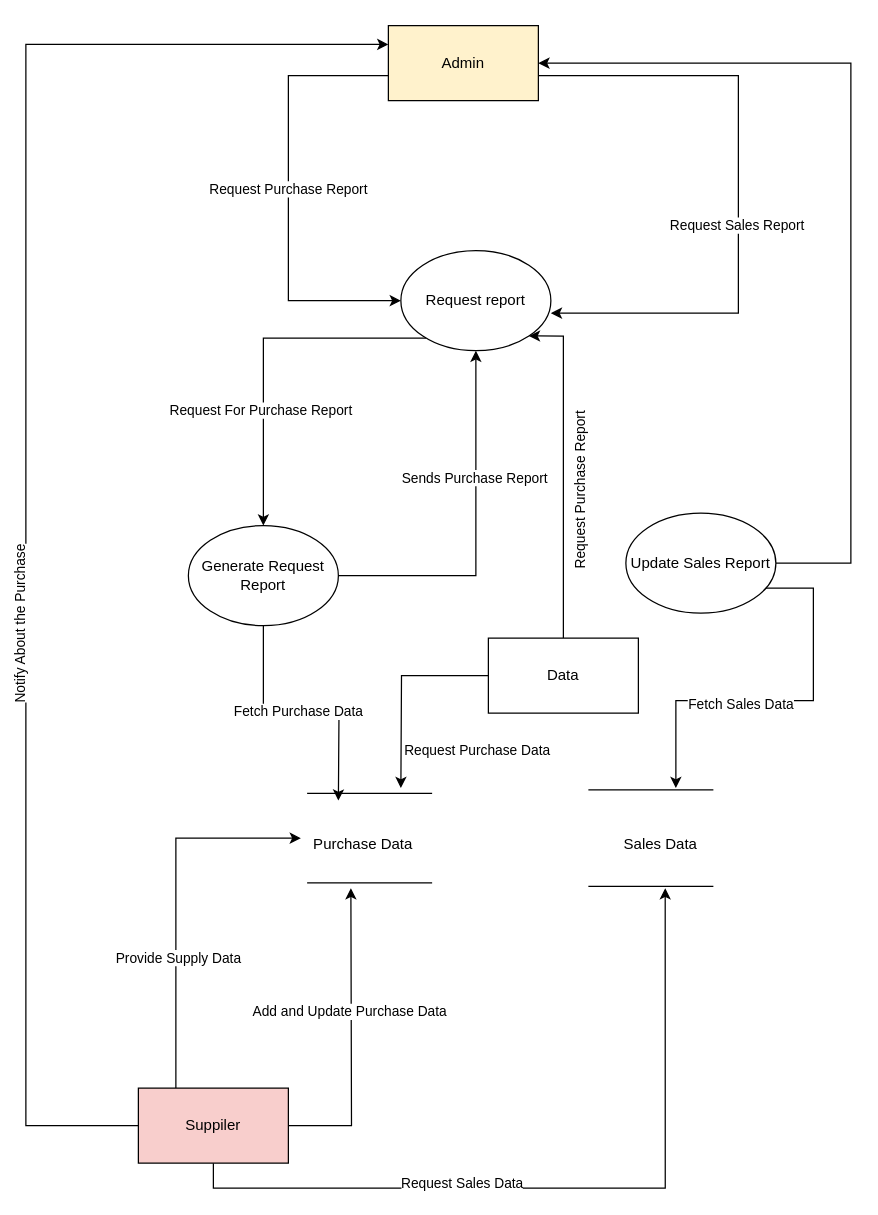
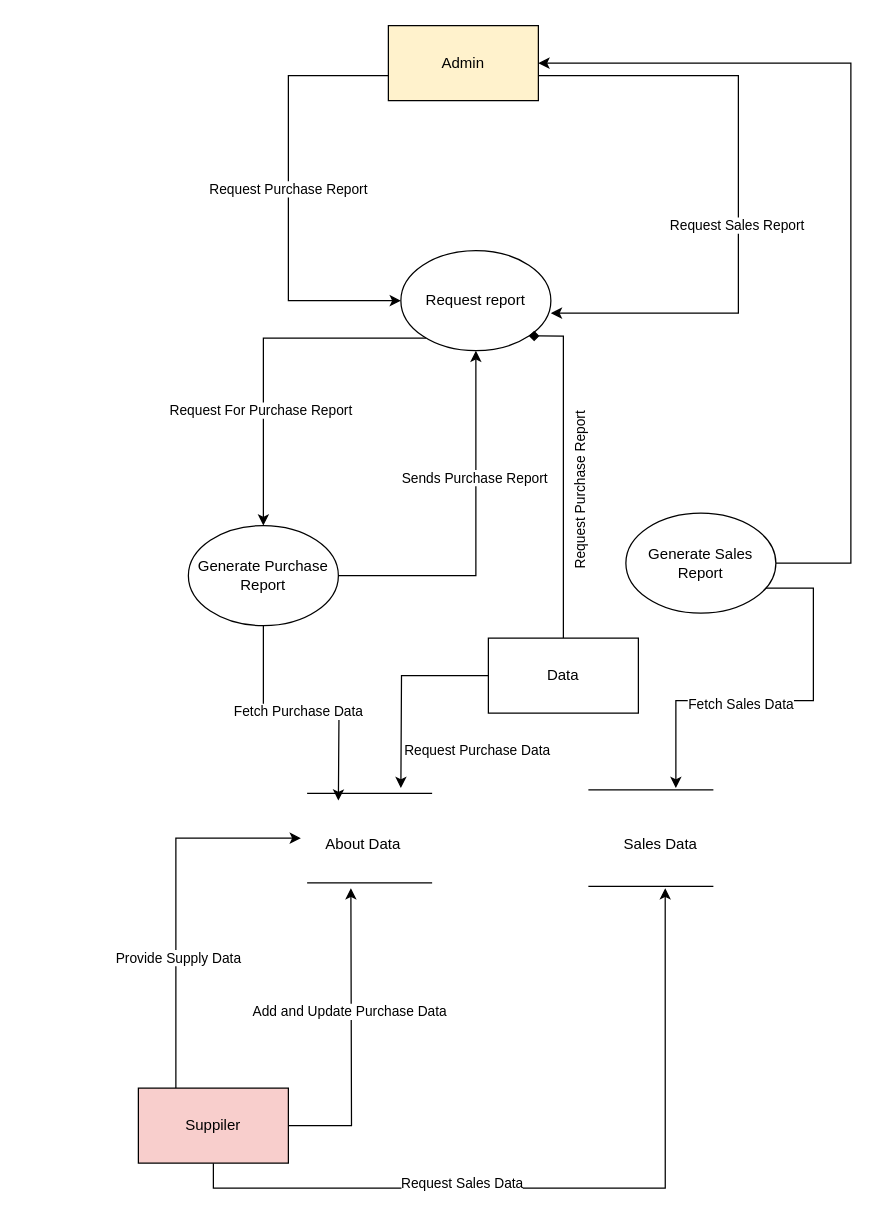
(539, 336) -> (539, 336)
(26, 464) -> none
(701, 563) -> (701, 563)
(263, 576) -> (263, 576)
(363, 844) -> (363, 844)
